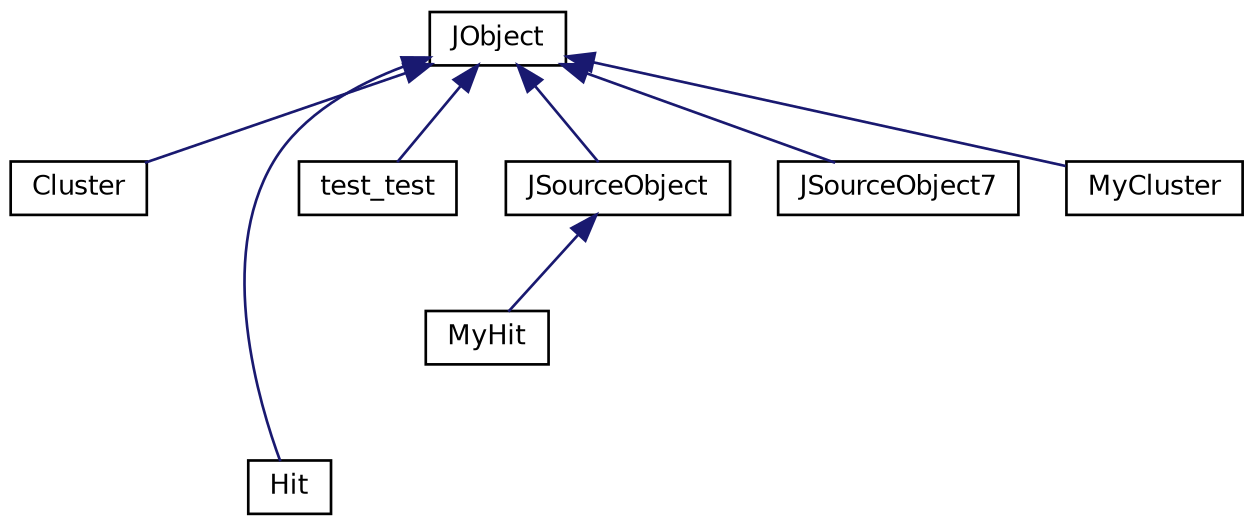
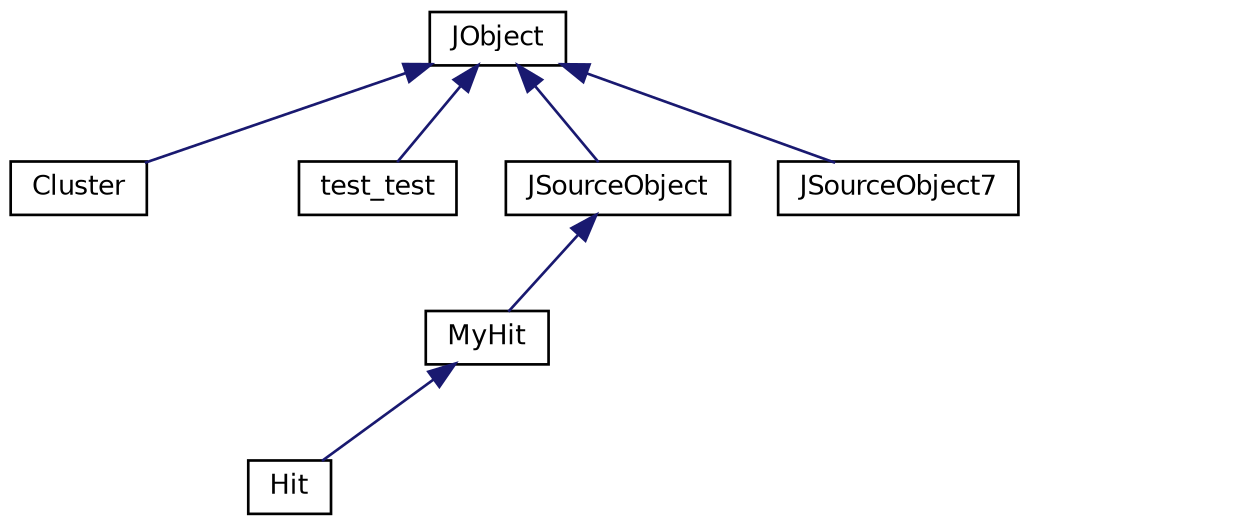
(1155, 188) -> none
(250, 229) -> (378, 420)
